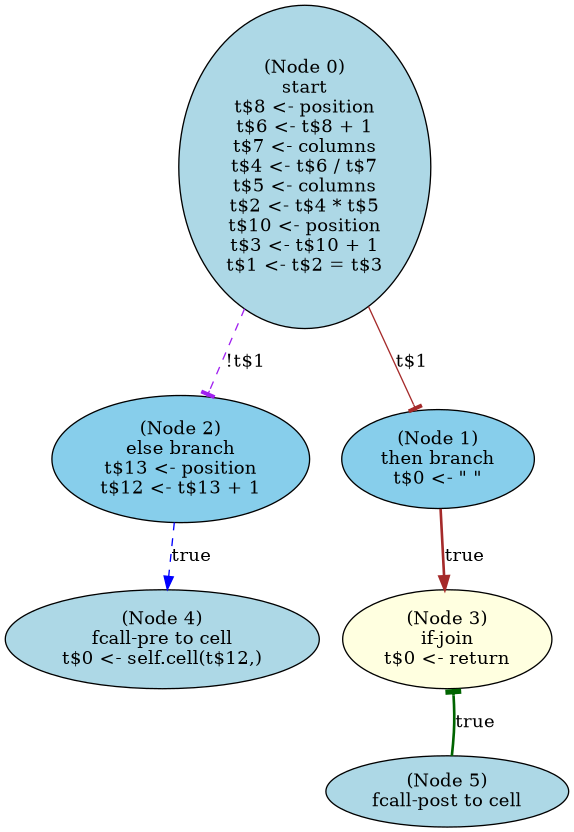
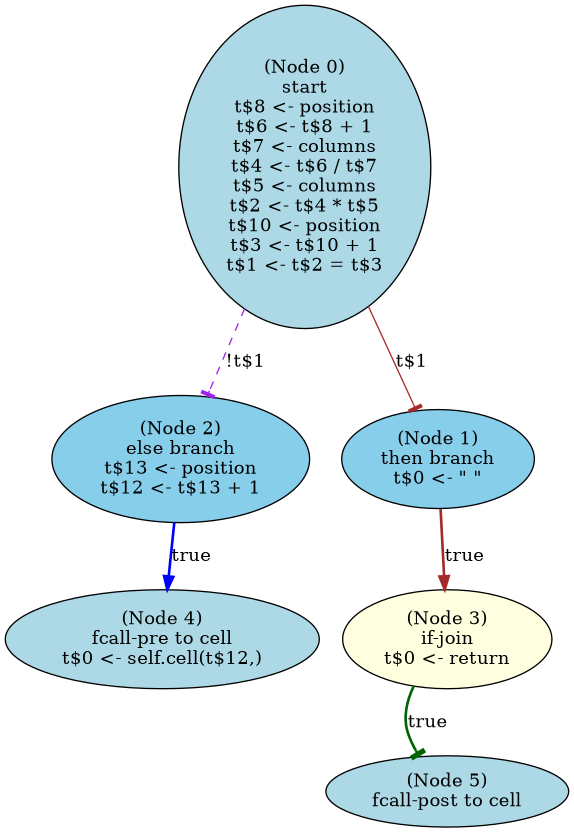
(172, 549) -> (172, 549)
(454, 726) -> (406, 719)
